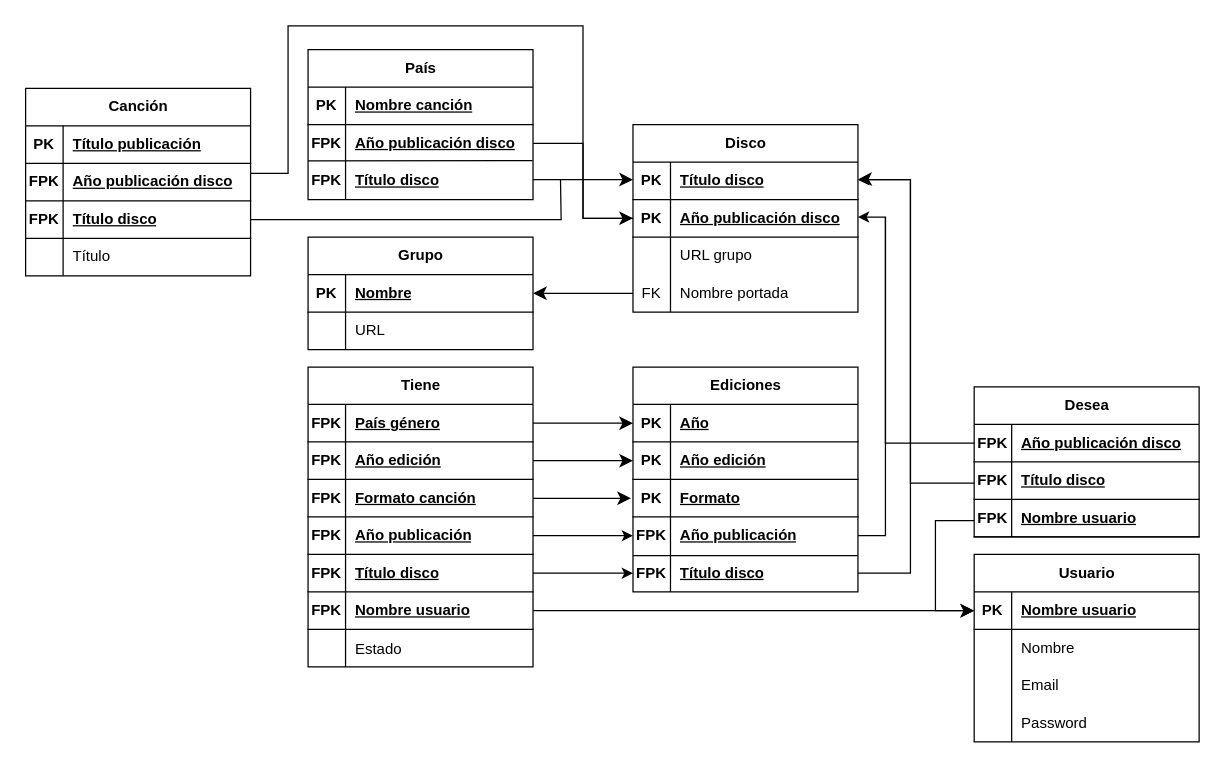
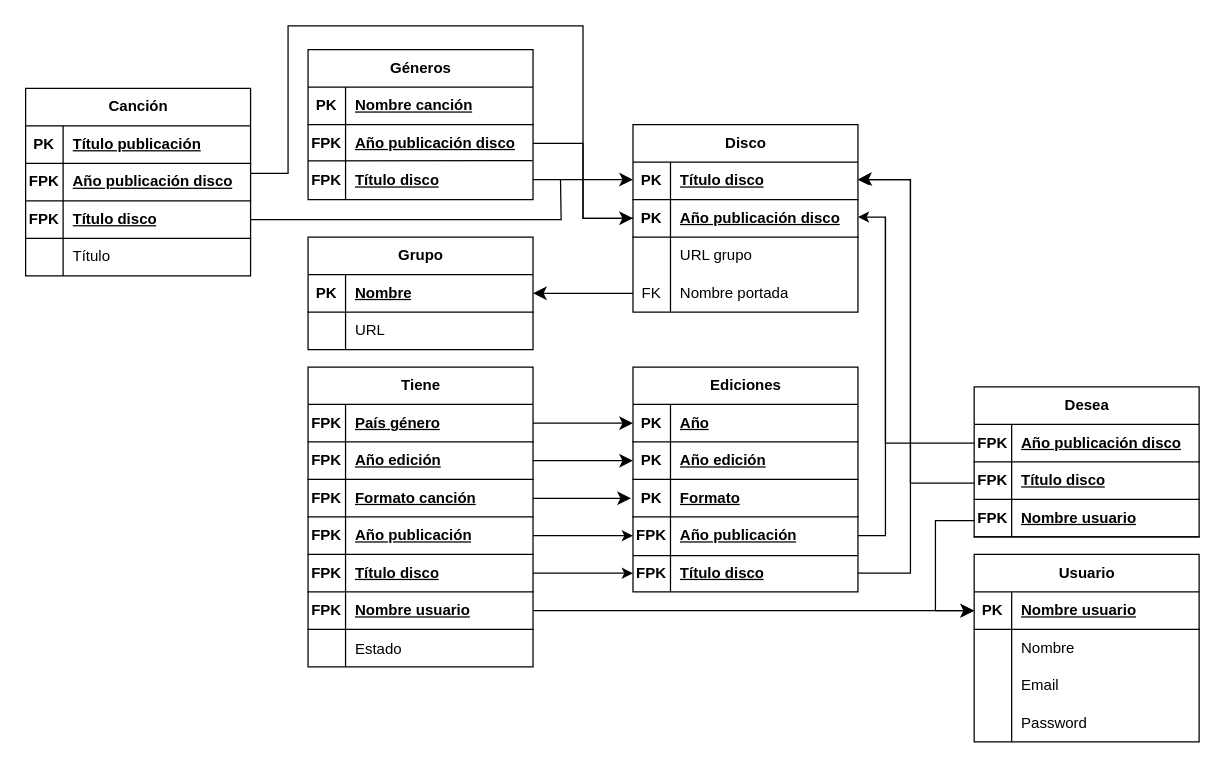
(421, 68) -> (421, 68)
